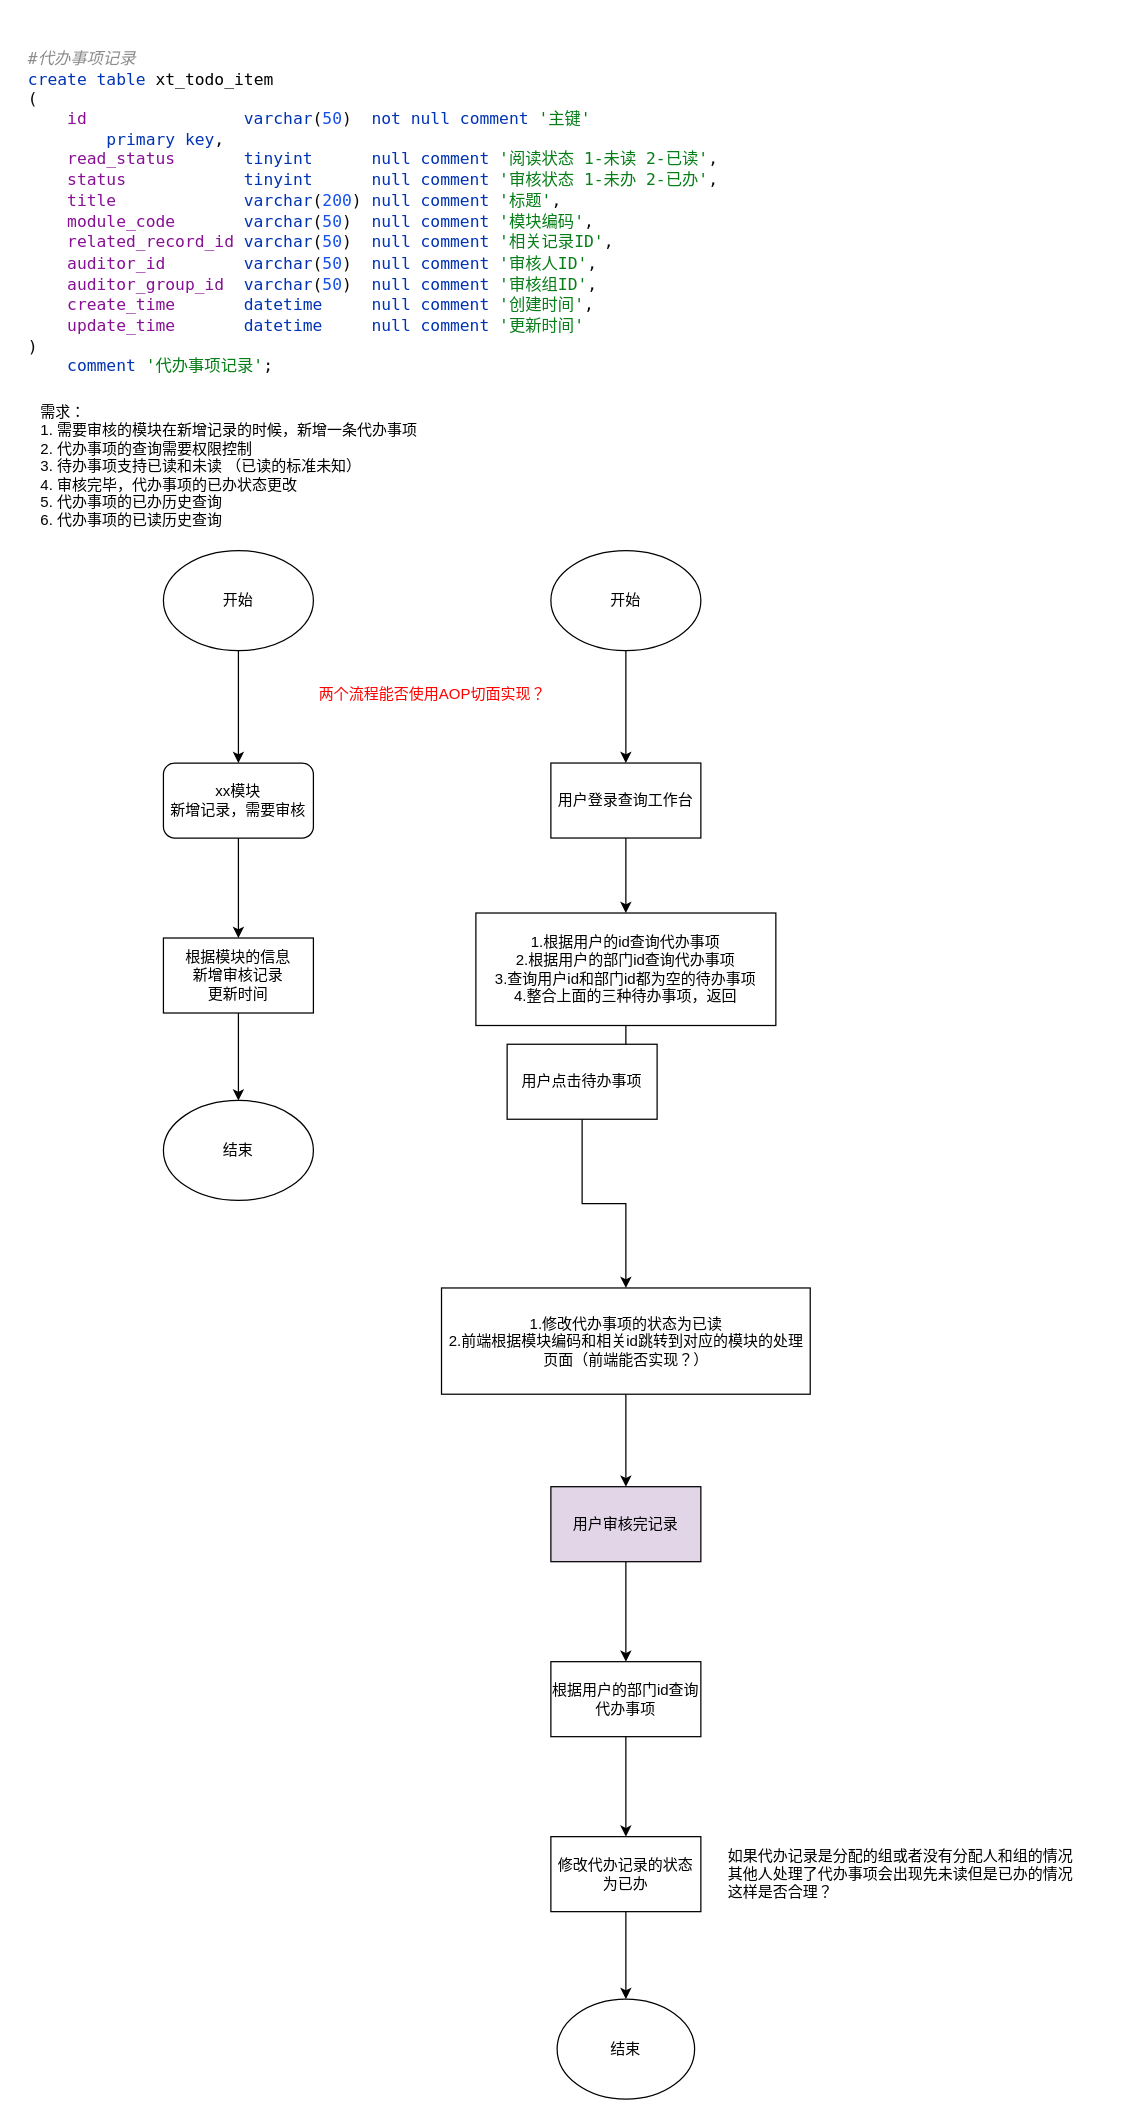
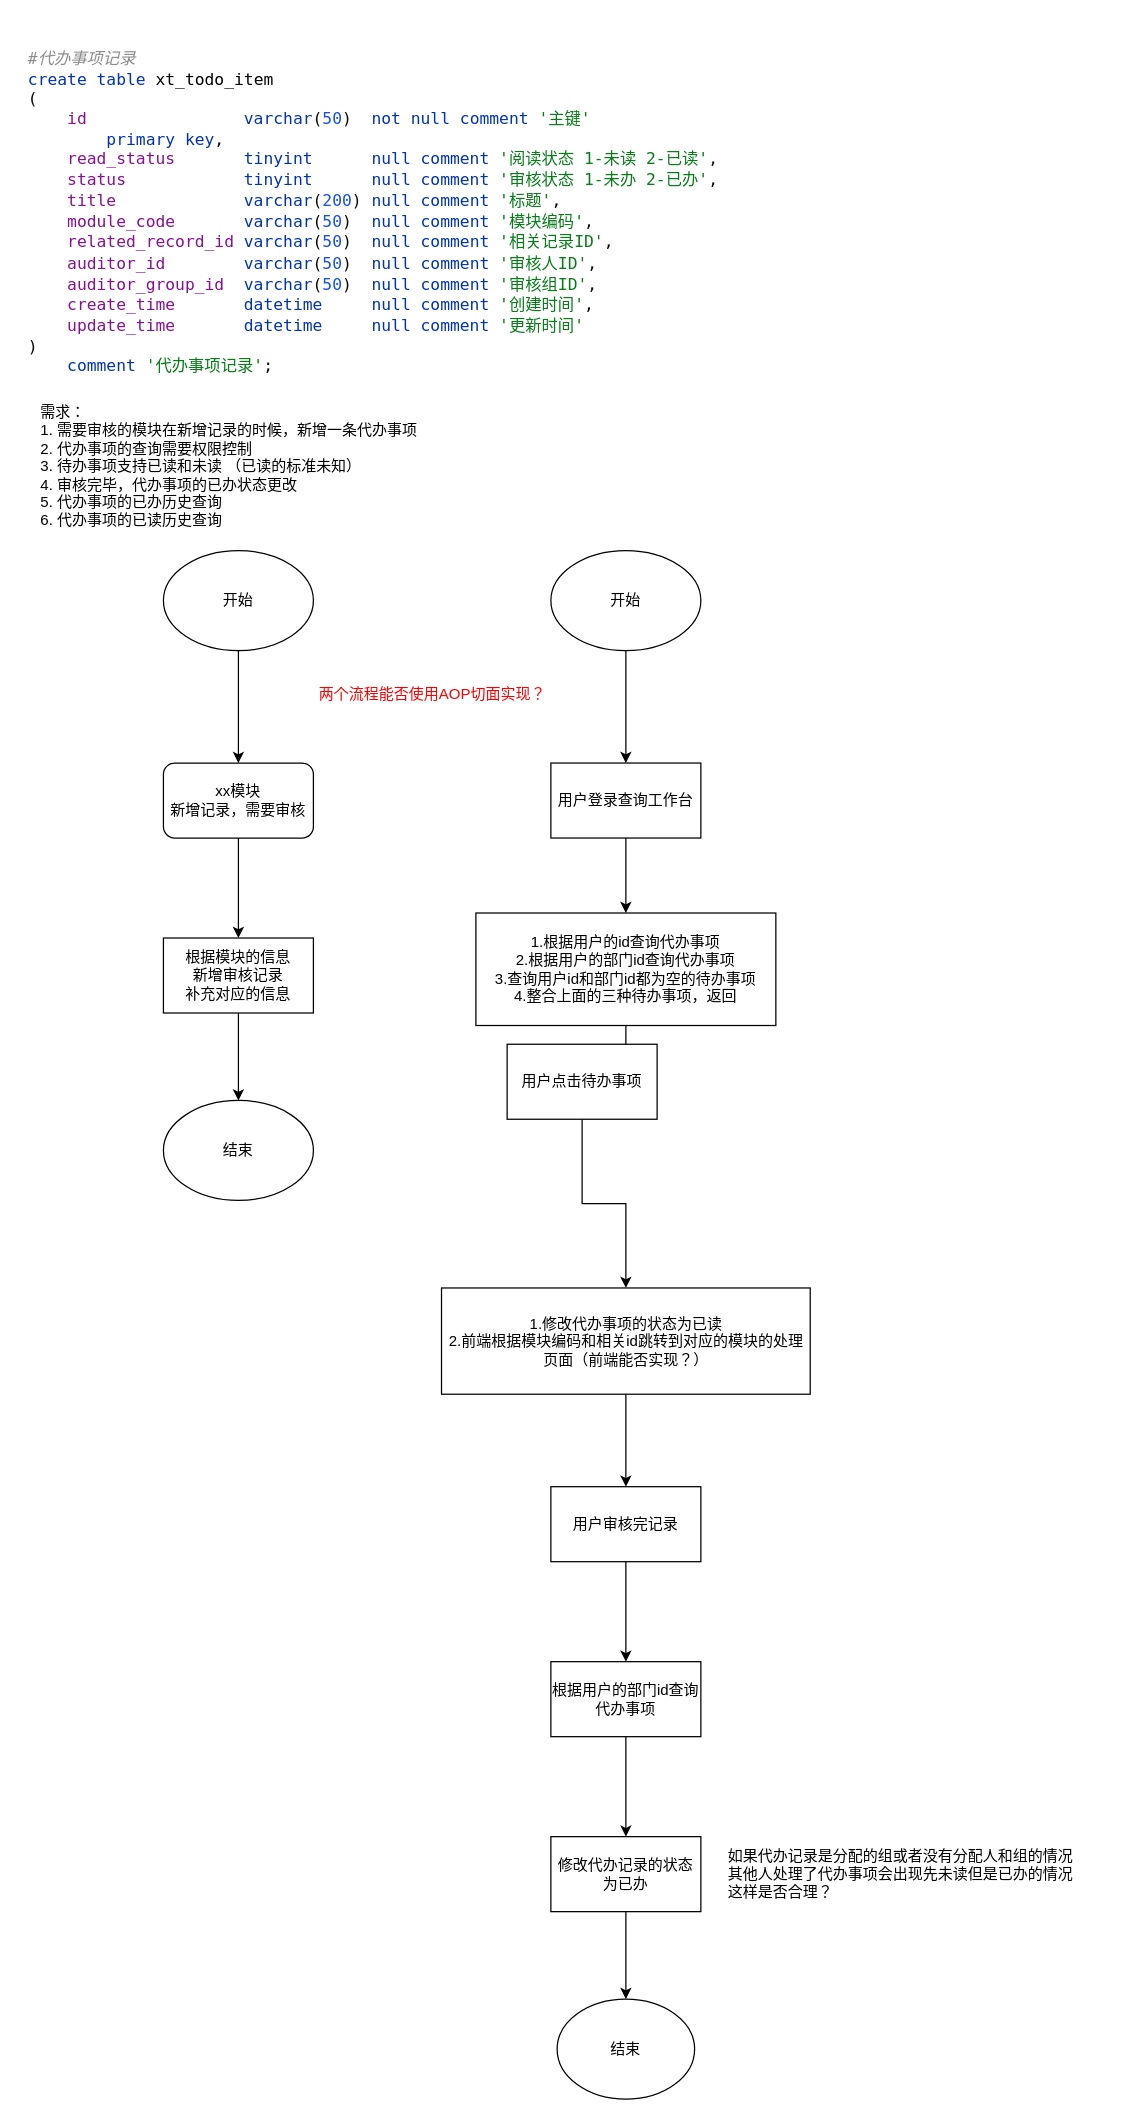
(238, 976) -> (238, 976)
(626, 1524) -> (626, 1524)
